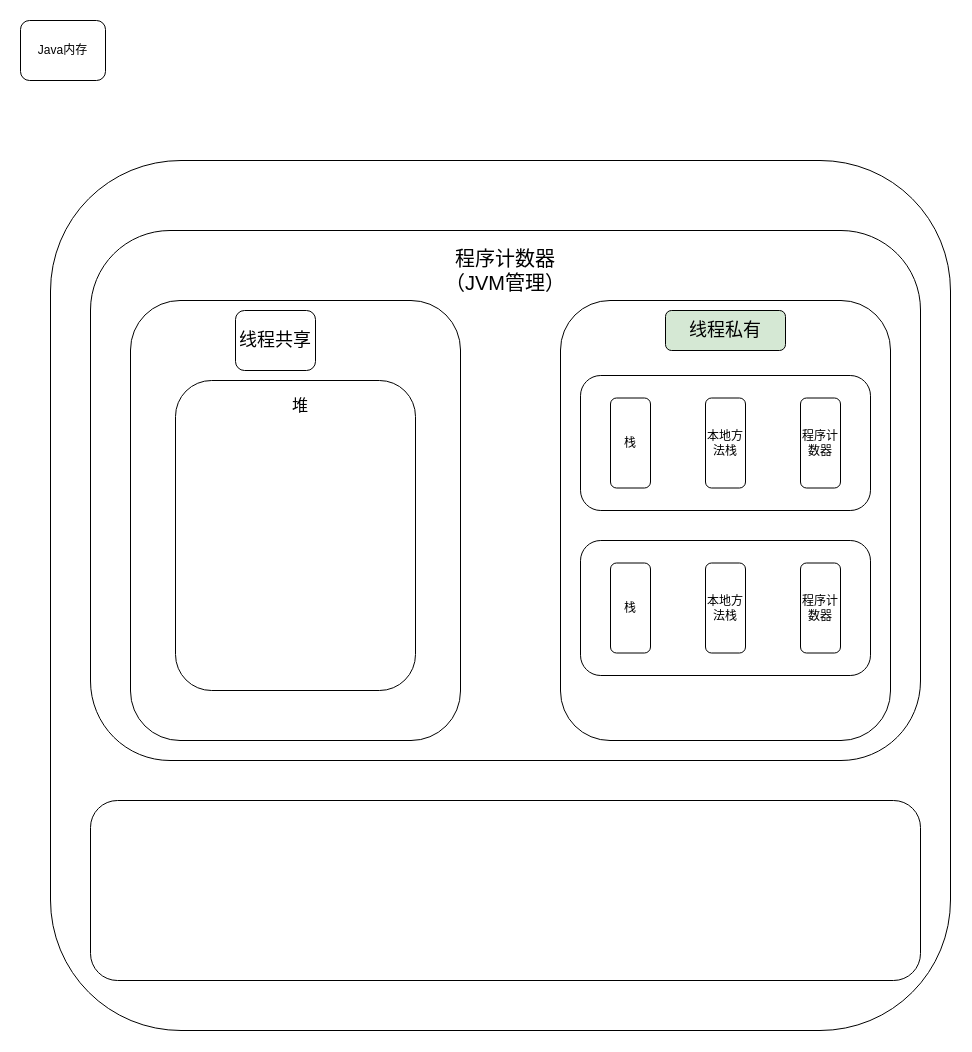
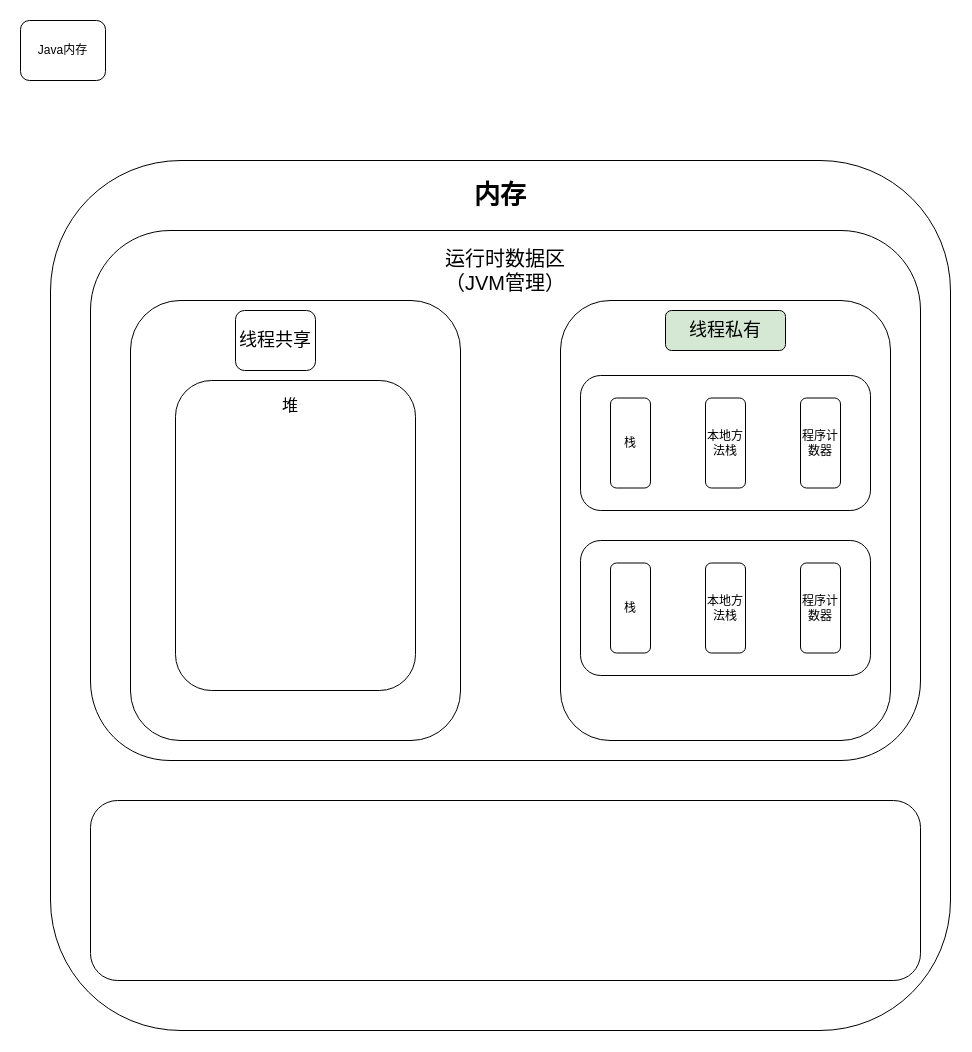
none -> (501, 196)
(506, 271) -> (506, 271)
(301, 406) -> (291, 406)
